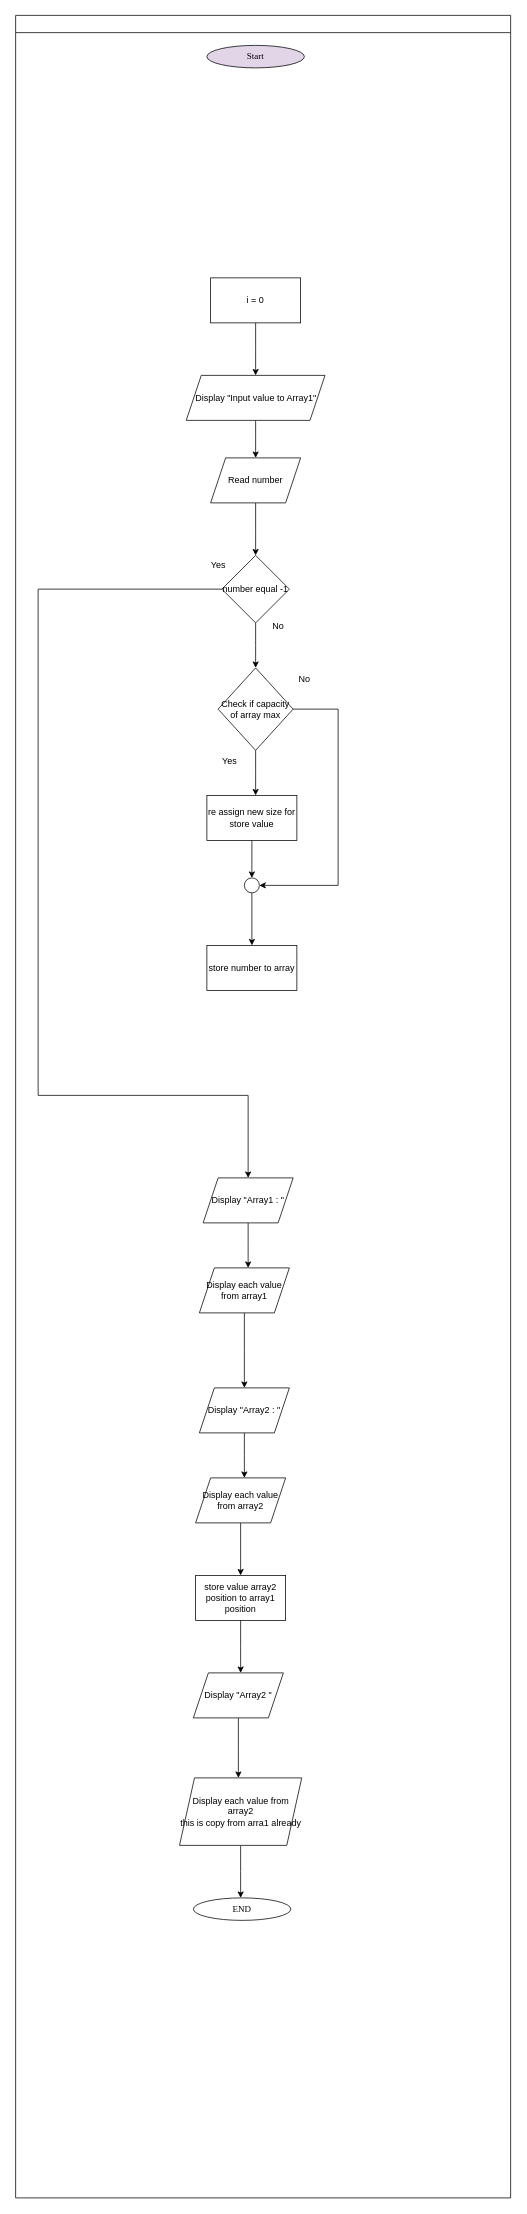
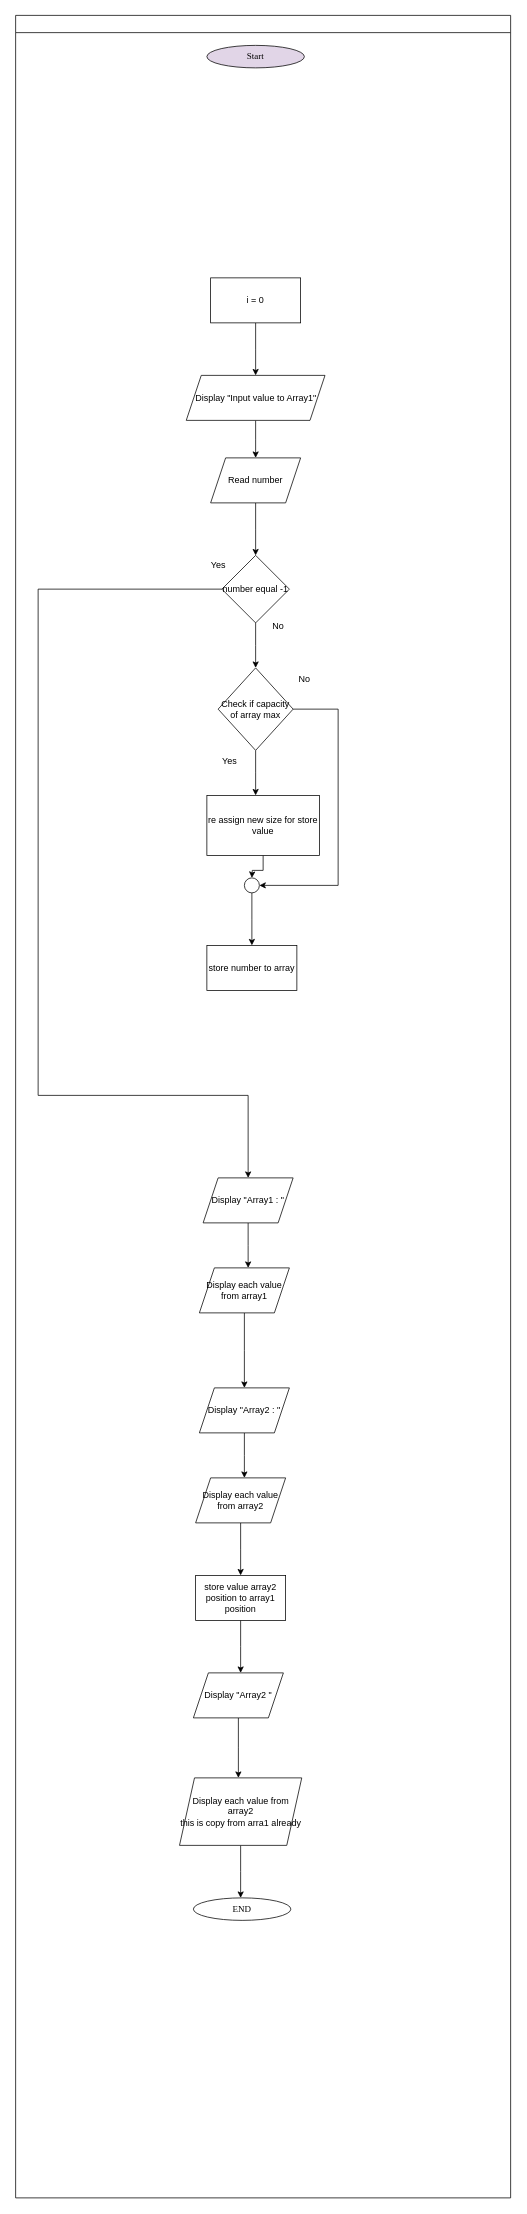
(252, 818) -> (263, 825)
